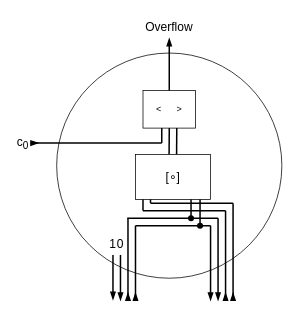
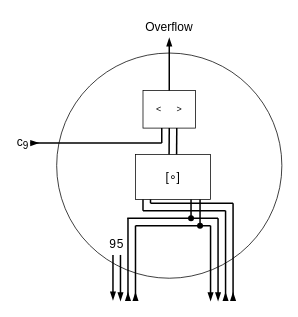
(23, 143) -> (23, 143)
(113, 243) -> (113, 243)
(120, 243) -> (120, 243)
